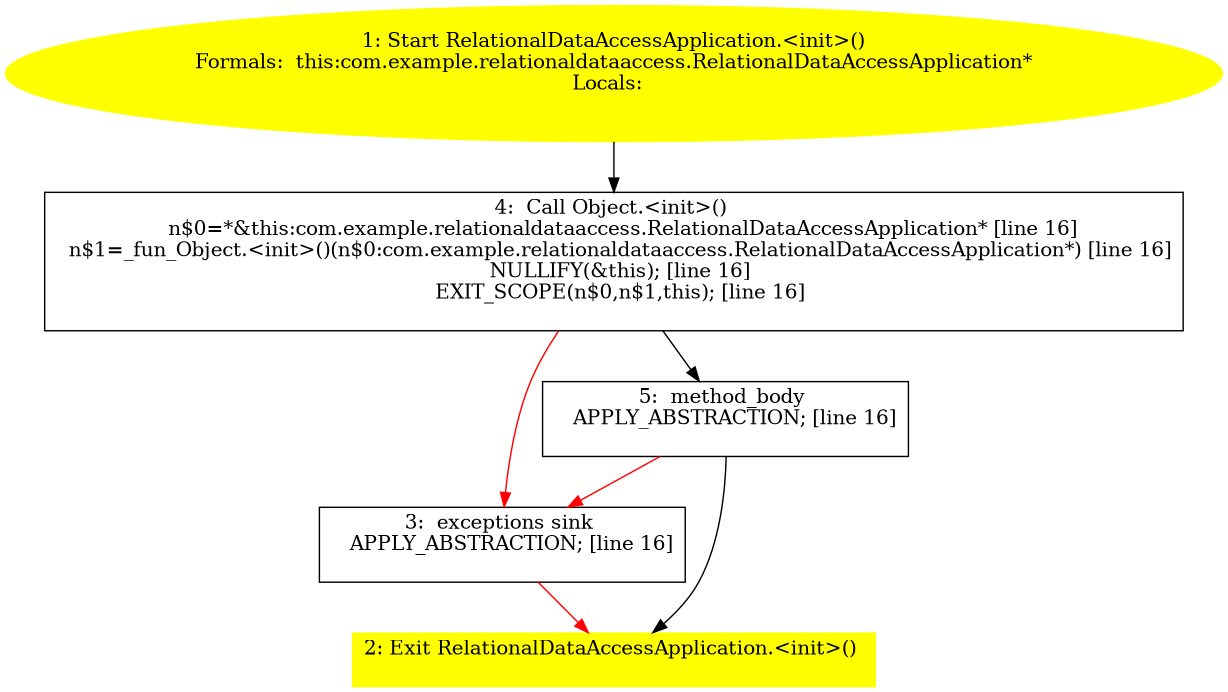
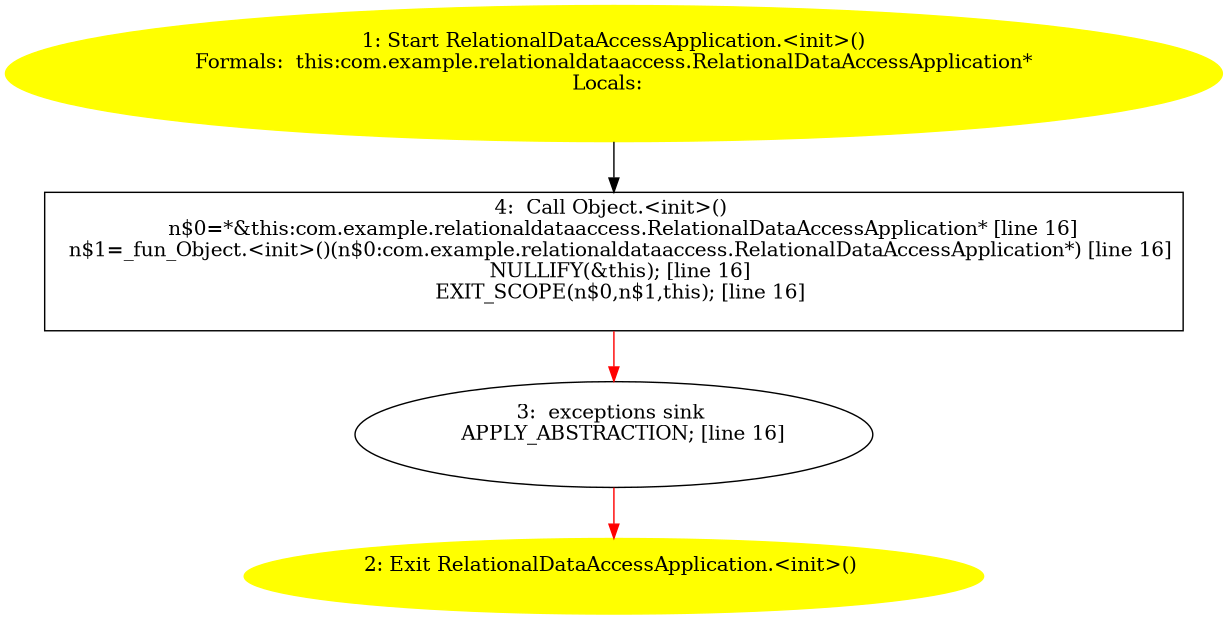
(726, 419) -> none
(502, 545) -> (614, 435)
(614, 660) -> (614, 576)
